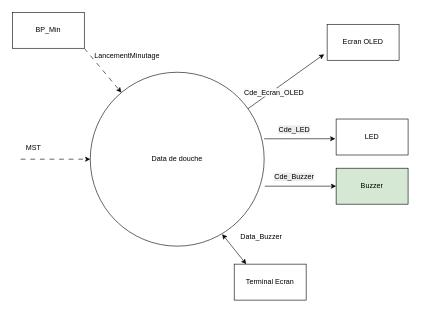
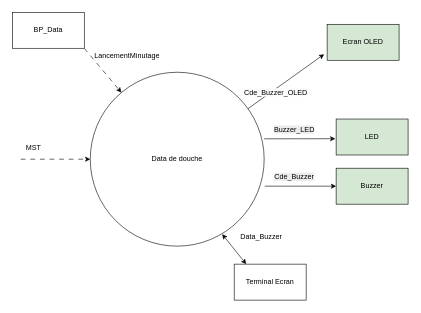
(48, 30) -> (48, 30)
(363, 42) -> (363, 42)
(273, 93) -> (275, 93)
(295, 130) -> (295, 130)
(372, 137) -> (372, 137)
